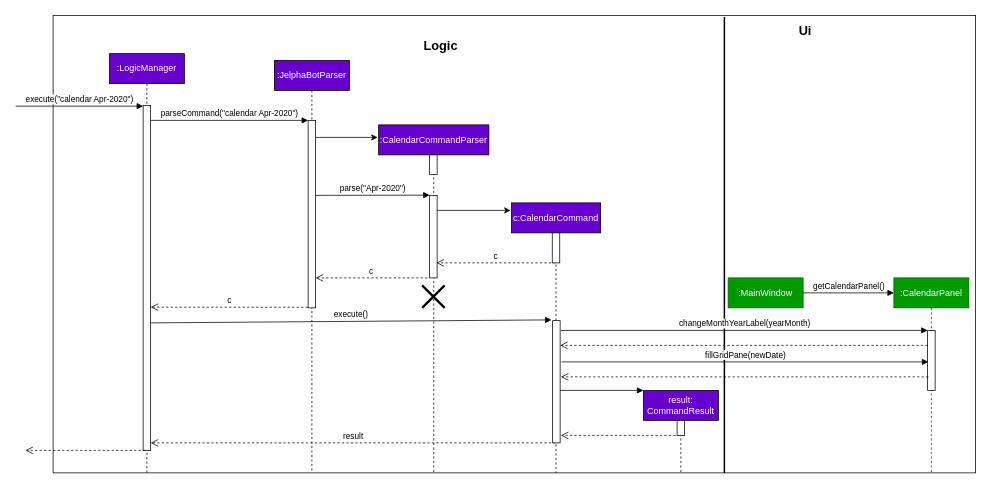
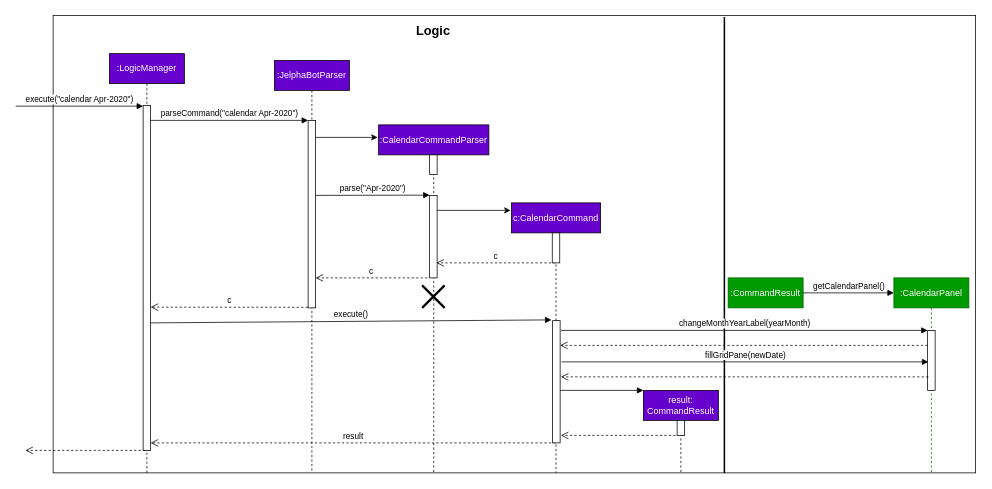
(805, 32) -> none
(441, 47) -> (433, 32)
(765, 293) -> (765, 293)
